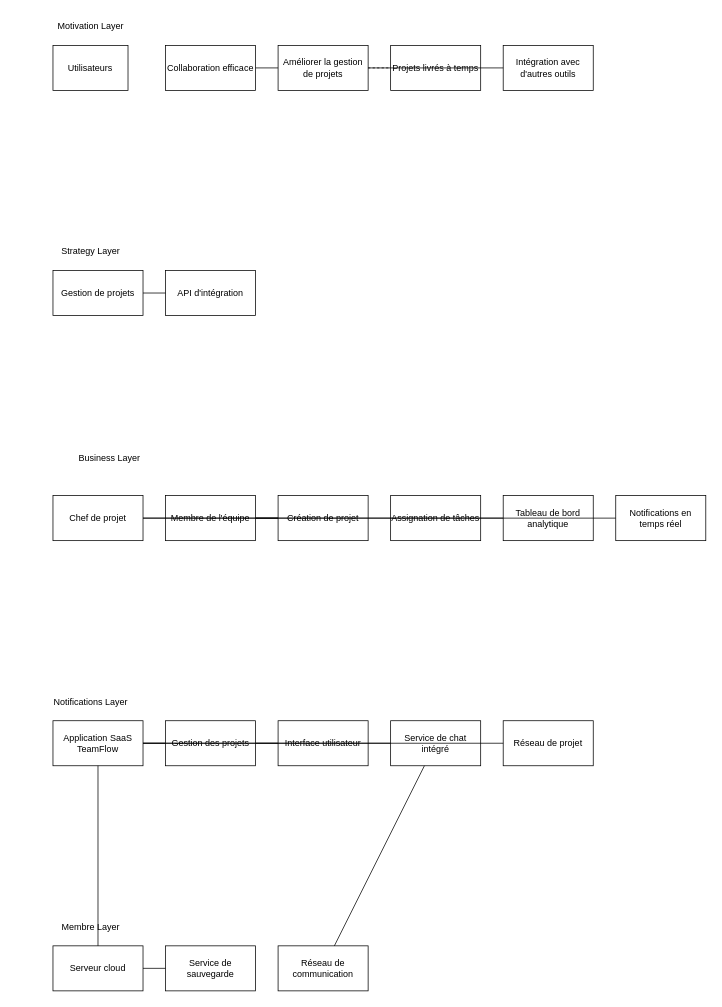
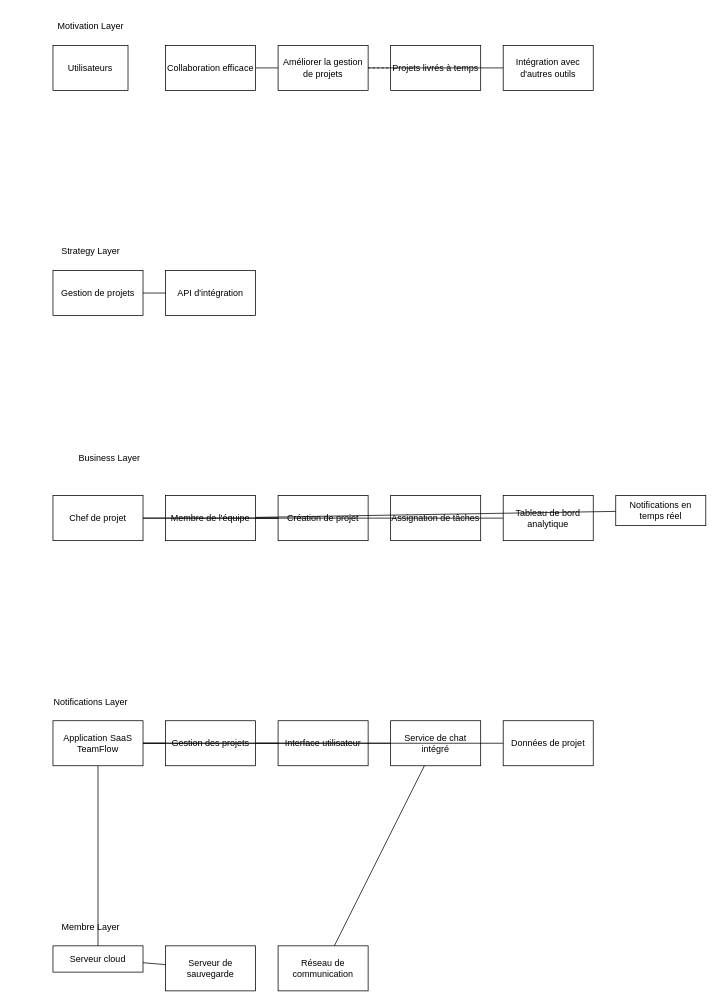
(660, 518) -> (660, 510)
(548, 743) -> (548, 743)
(98, 968) -> (98, 959)
(210, 968) -> (210, 968)
